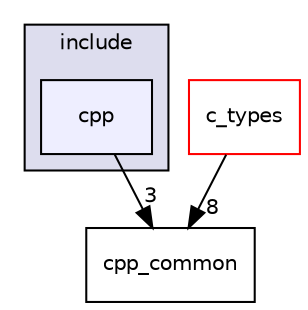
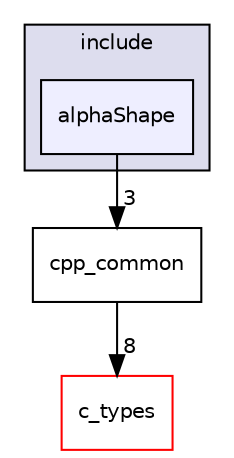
(97, 117) -> (117, 117)
(212, 182) -> (117, 329)
